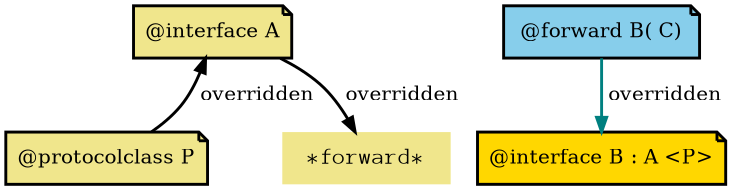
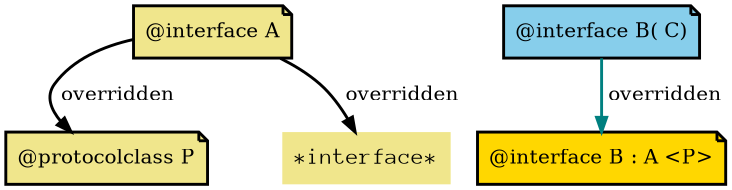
(602, 32) -> (602, 32)
(181, 106) -> (72, 66)
(366, 158) -> (366, 158)
